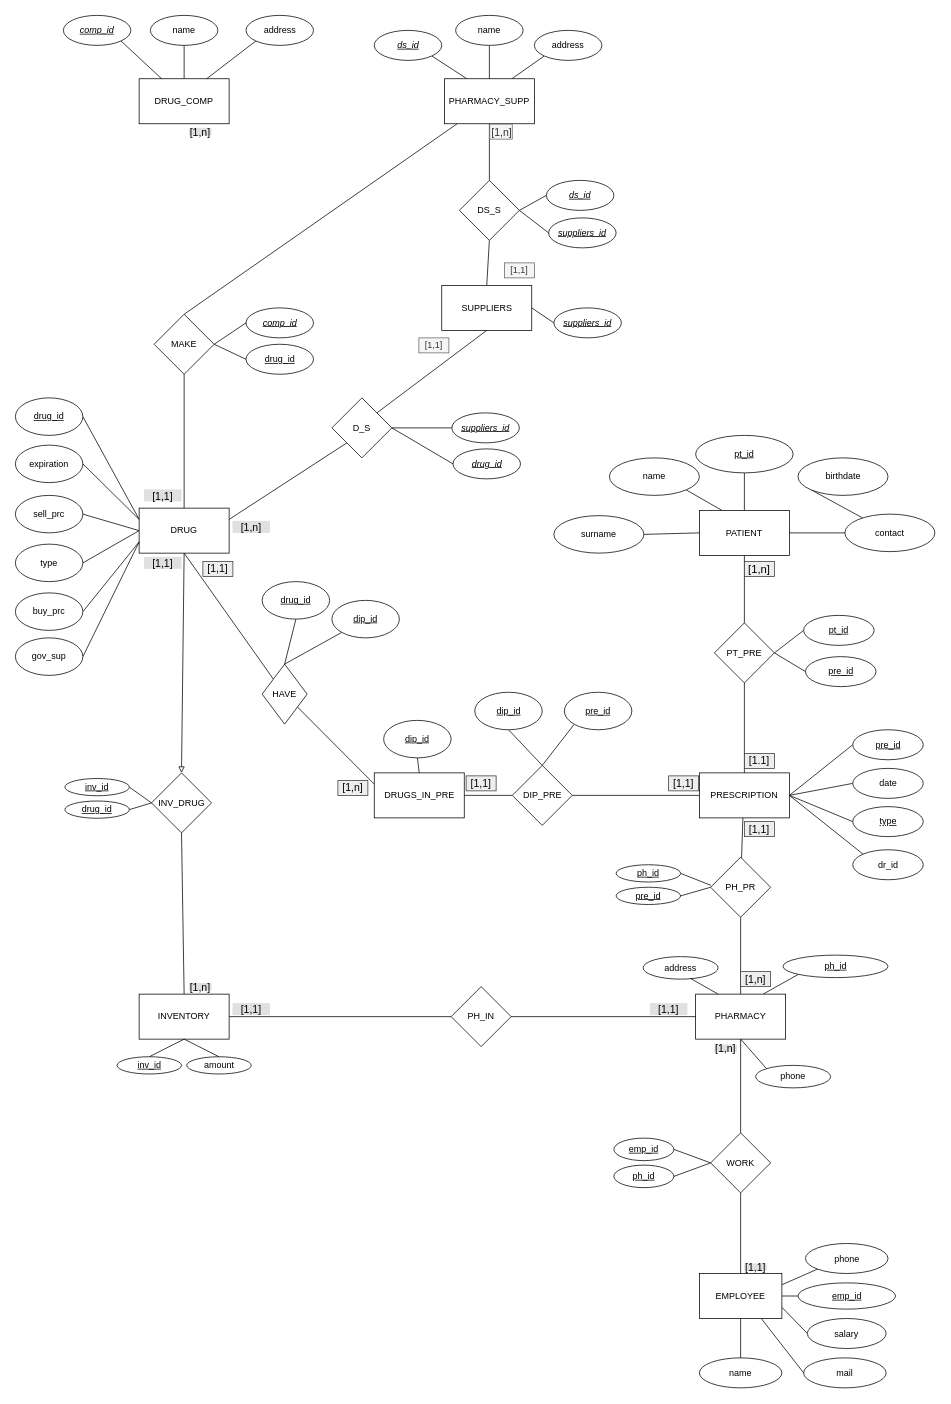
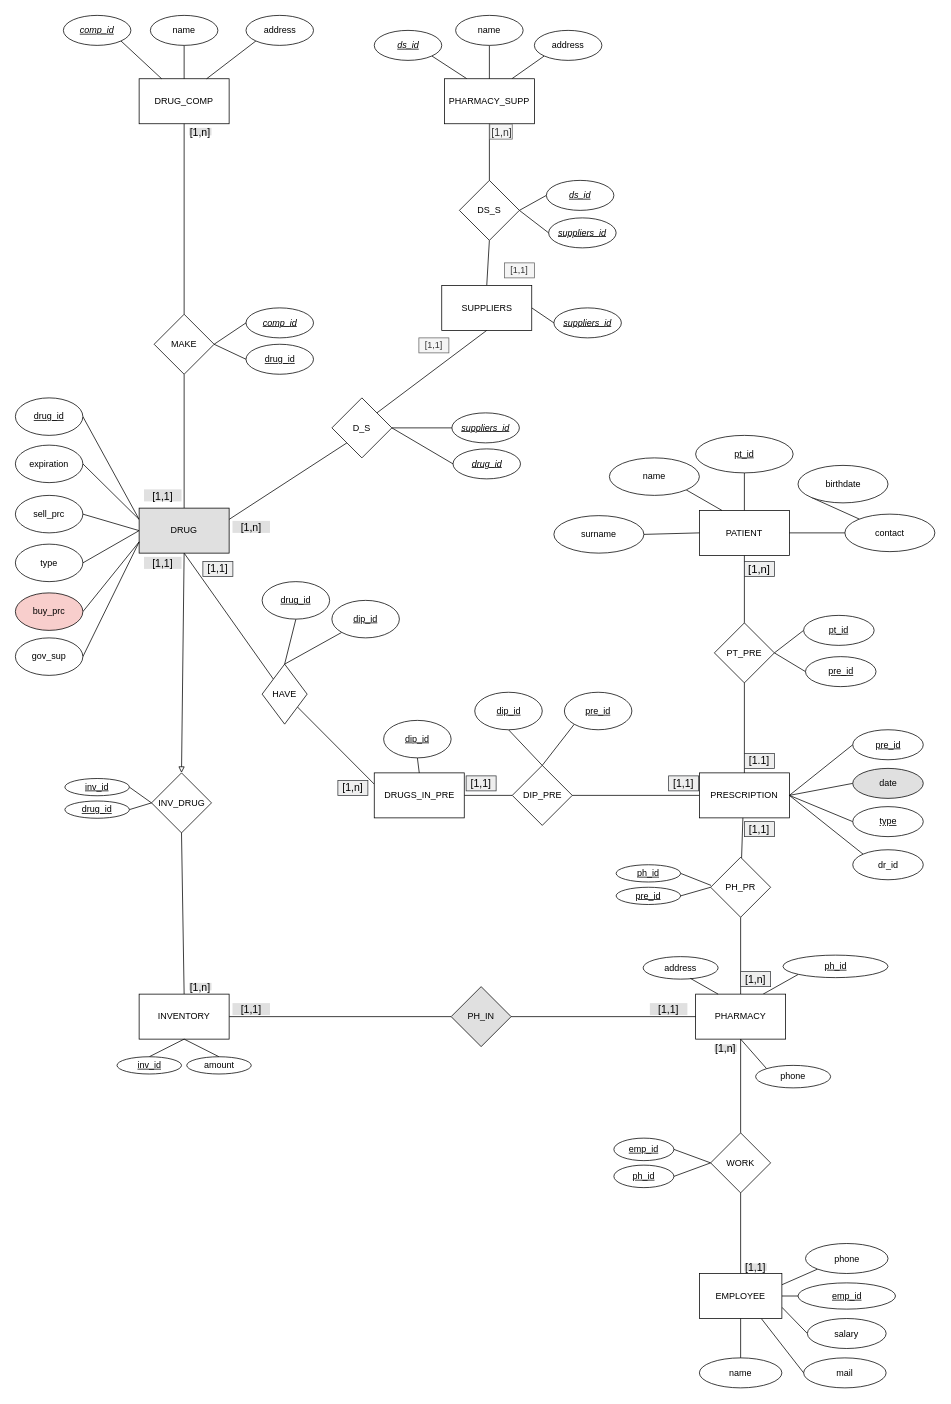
(321, 219) -> (184, 219)
(843, 477) -> (843, 484)
(184, 531) -> (184, 531)
(49, 612) -> (49, 612)
(888, 783) -> (888, 783)
(481, 1017) -> (481, 1017)
